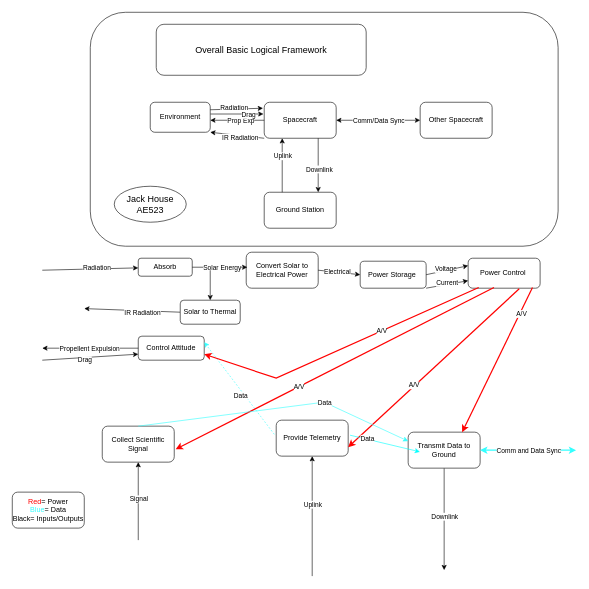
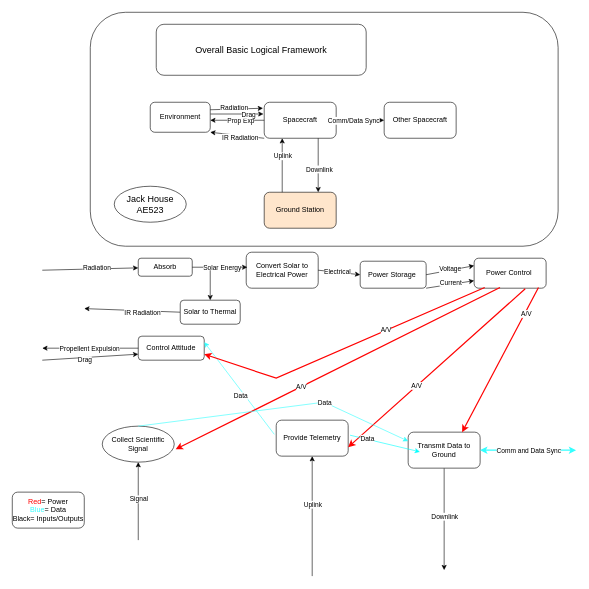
(456, 120) -> (420, 120)
(300, 210) -> (300, 210)
(504, 273) -> (510, 273)
(215, 356) -> (215, 356)
(138, 444) -> (138, 444)
